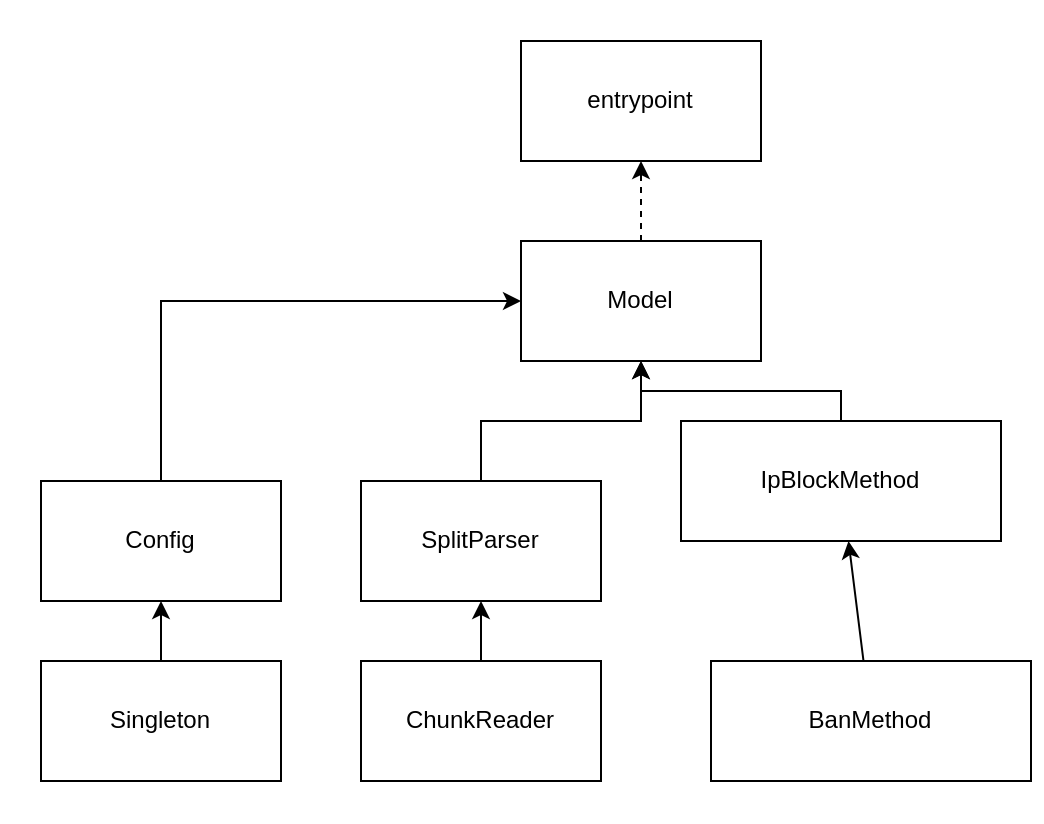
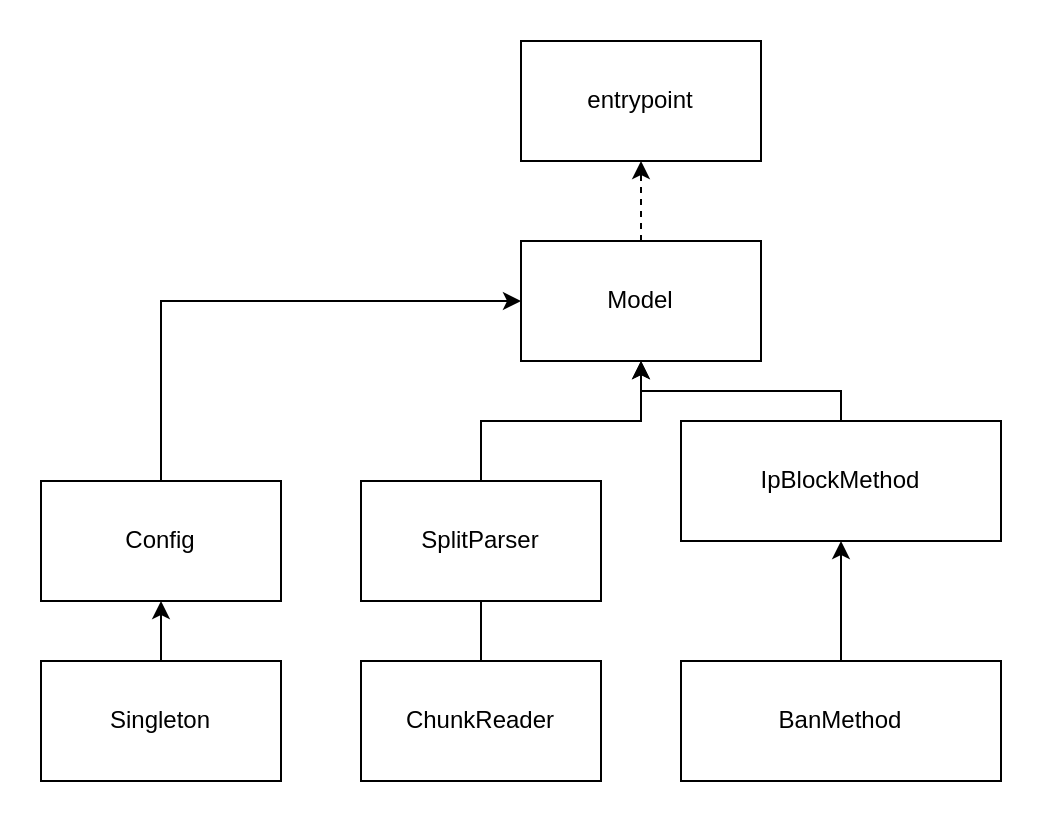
(481, 616) -> (481, 610)
(871, 721) -> (841, 721)
